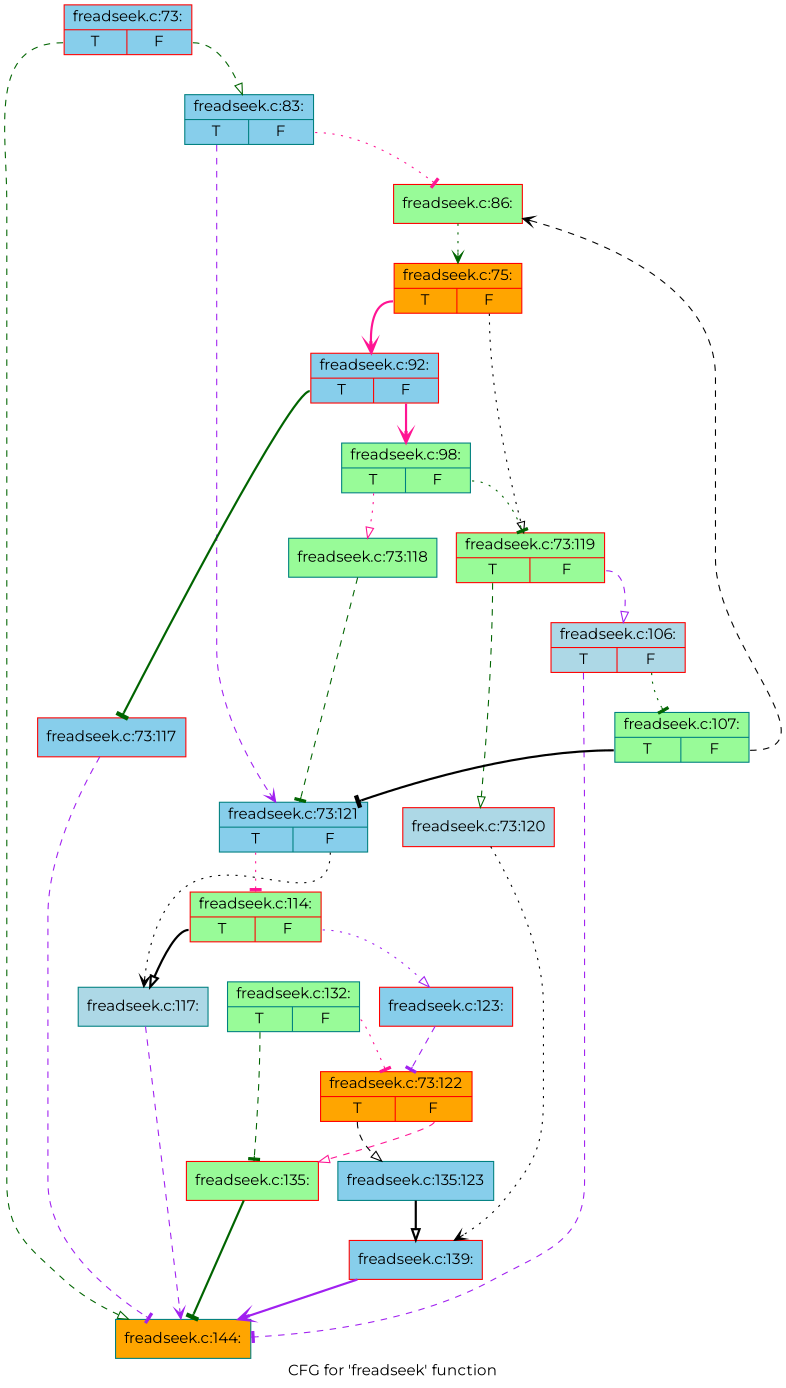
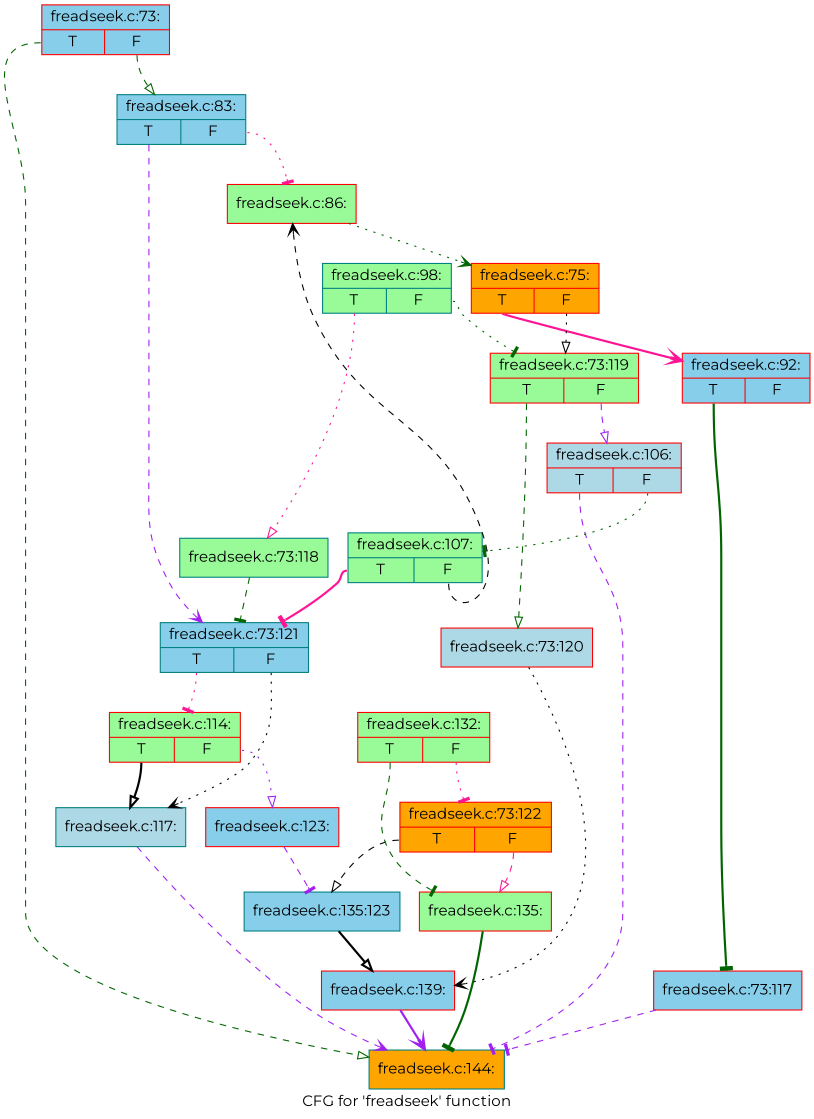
(406, 418) -> none
(492, 764) -> (319, 598)
(294, 1007) -> (424, 737)
(424, 1047) -> (296, 867)
